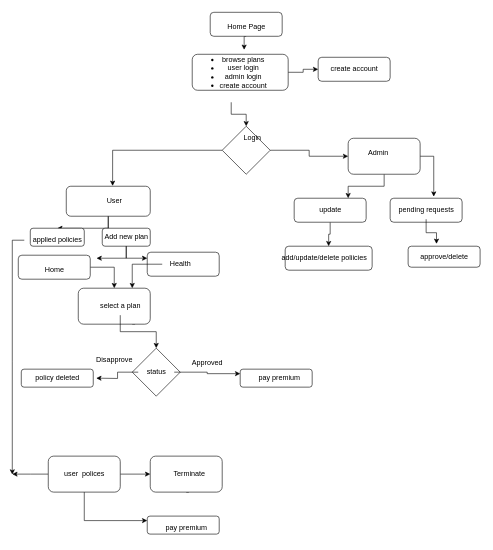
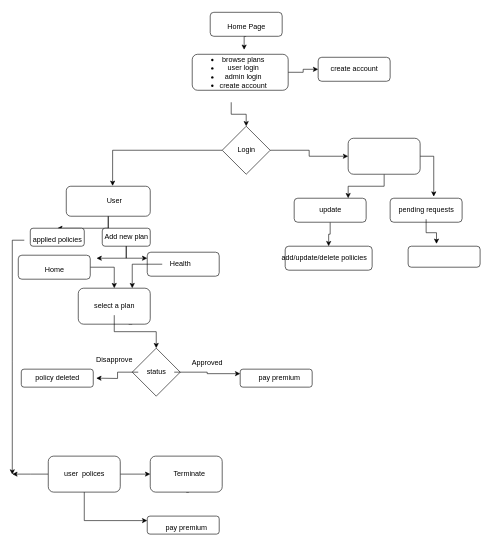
(252, 138) -> (246, 150)
(378, 153) -> none
(444, 257) -> none
(120, 306) -> (114, 306)
